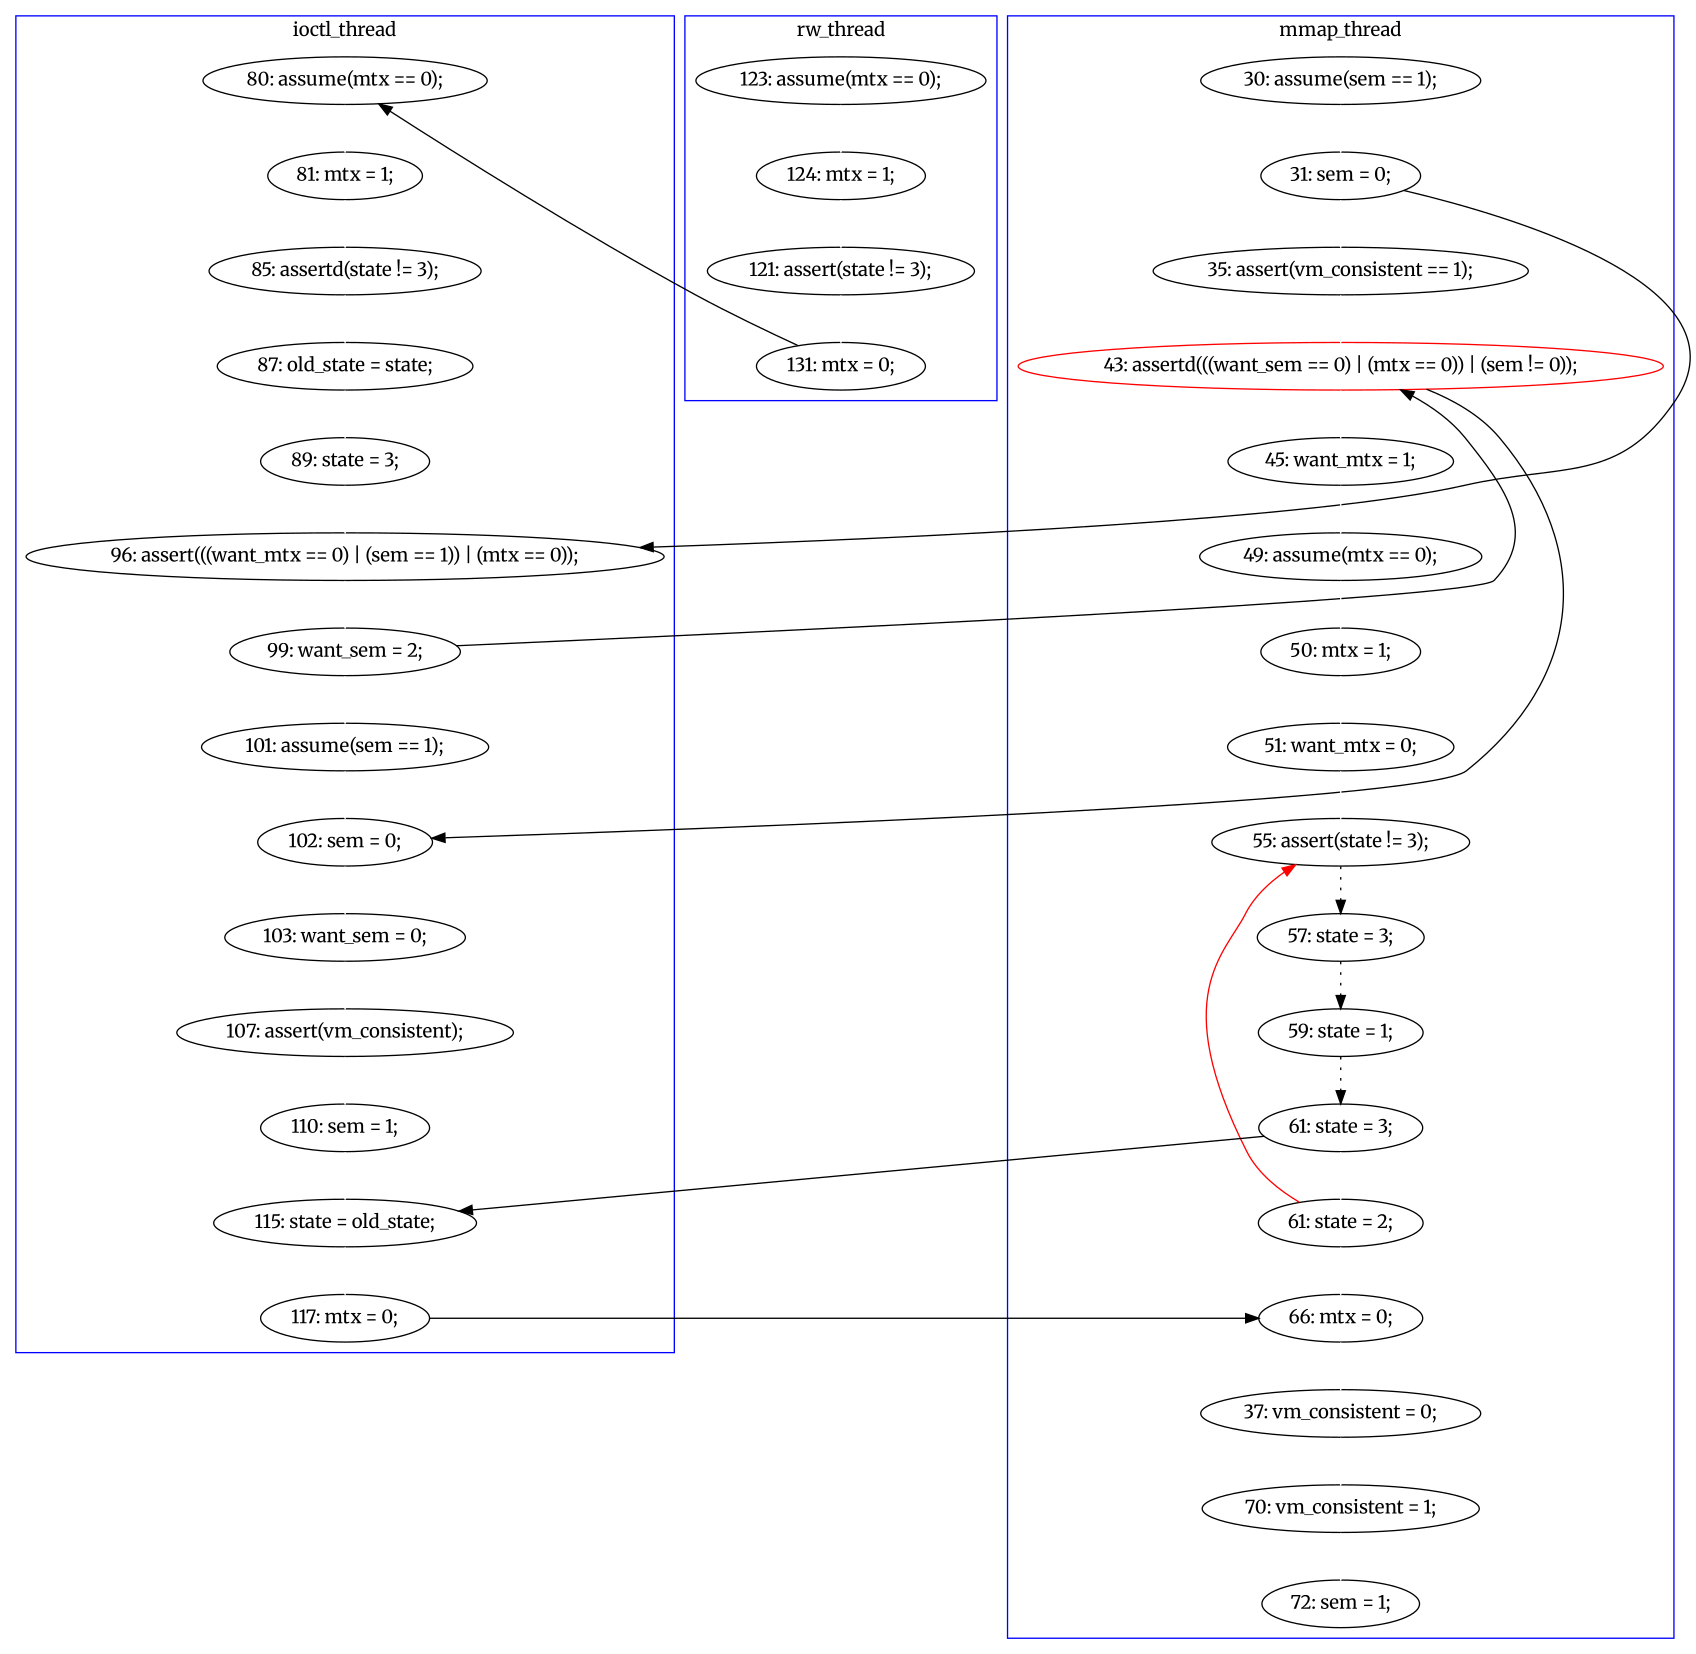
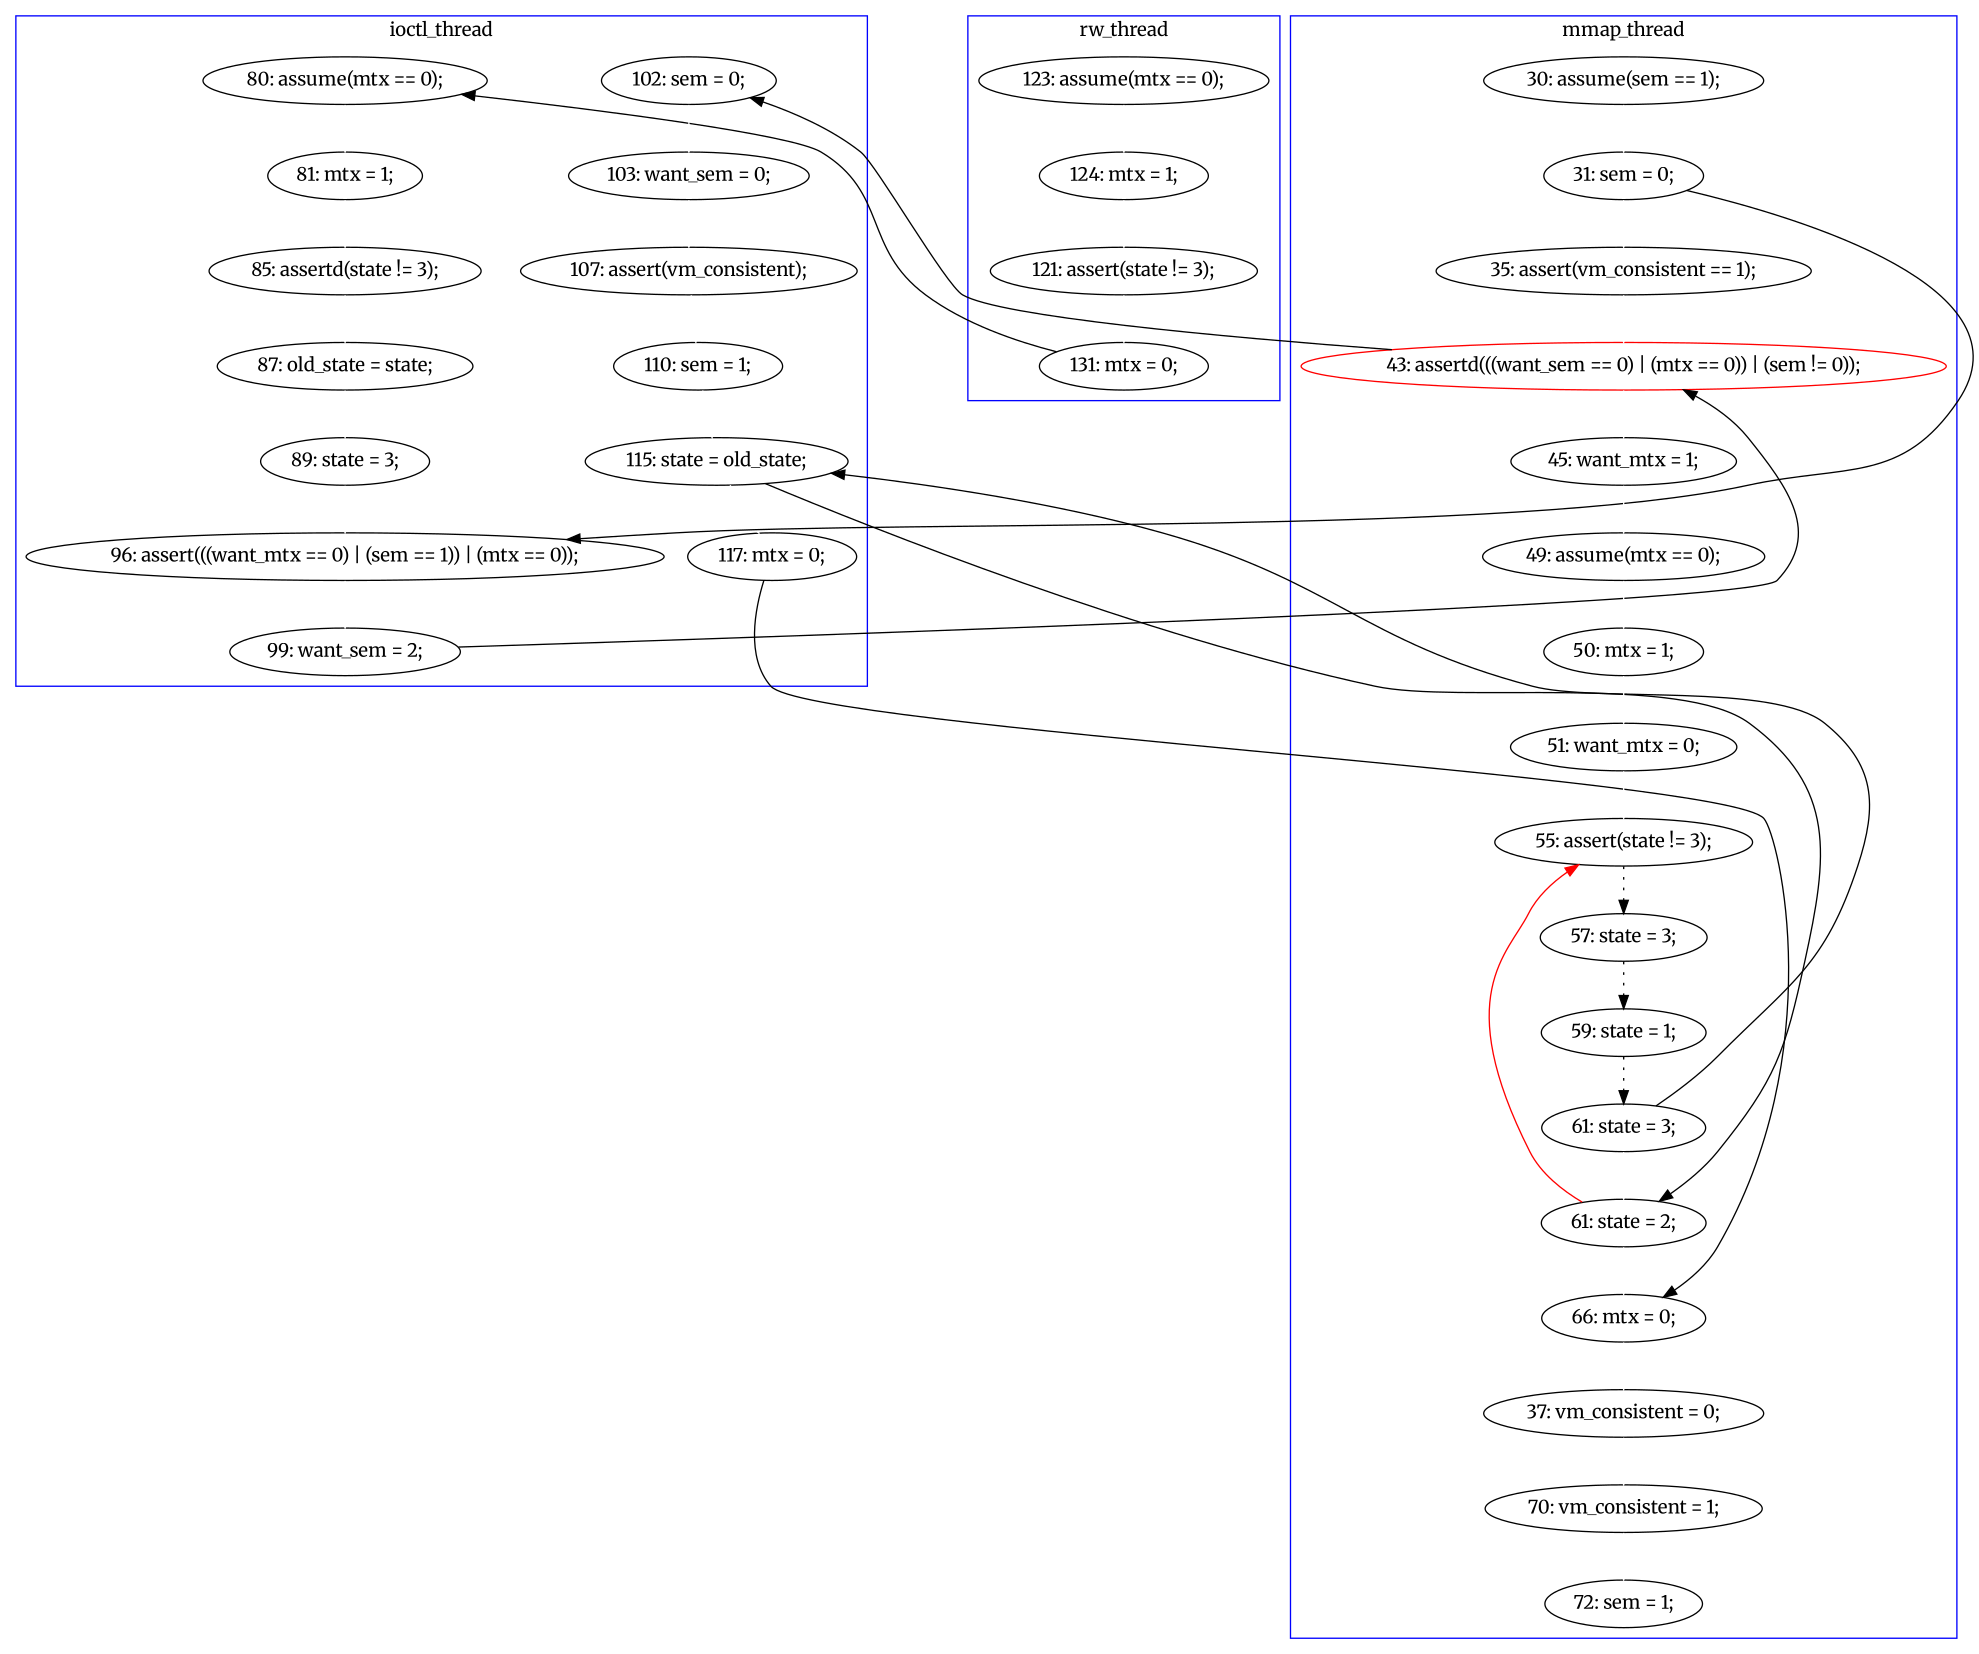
none -> (1513, 693)
(345, 747) -> none
